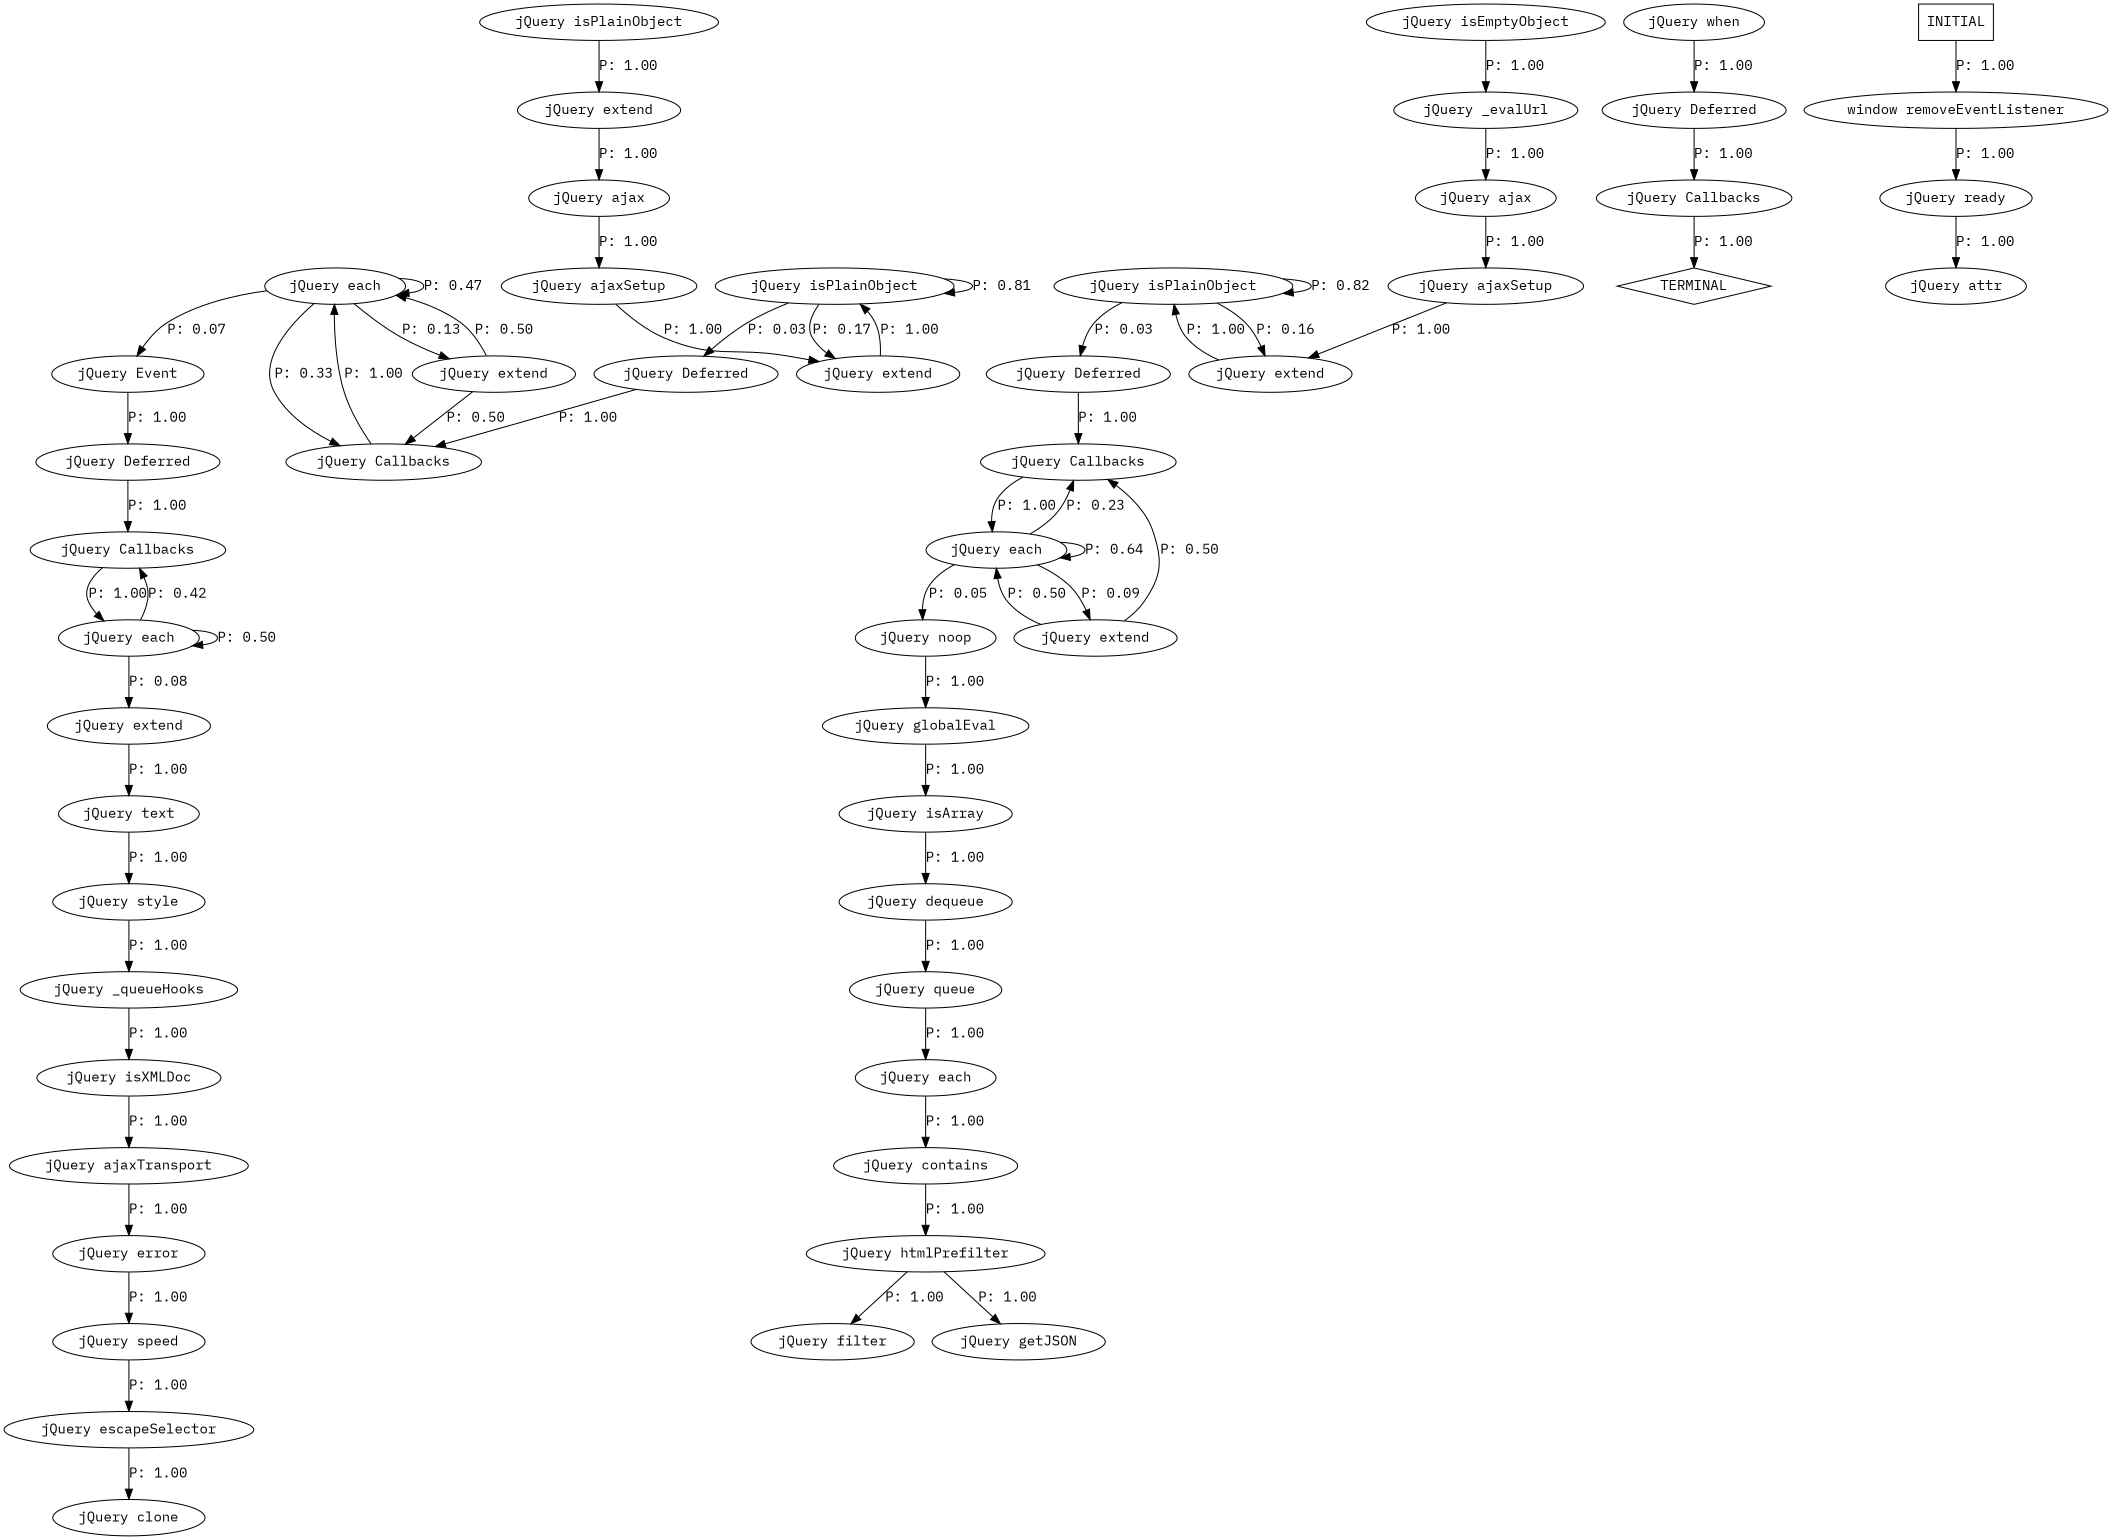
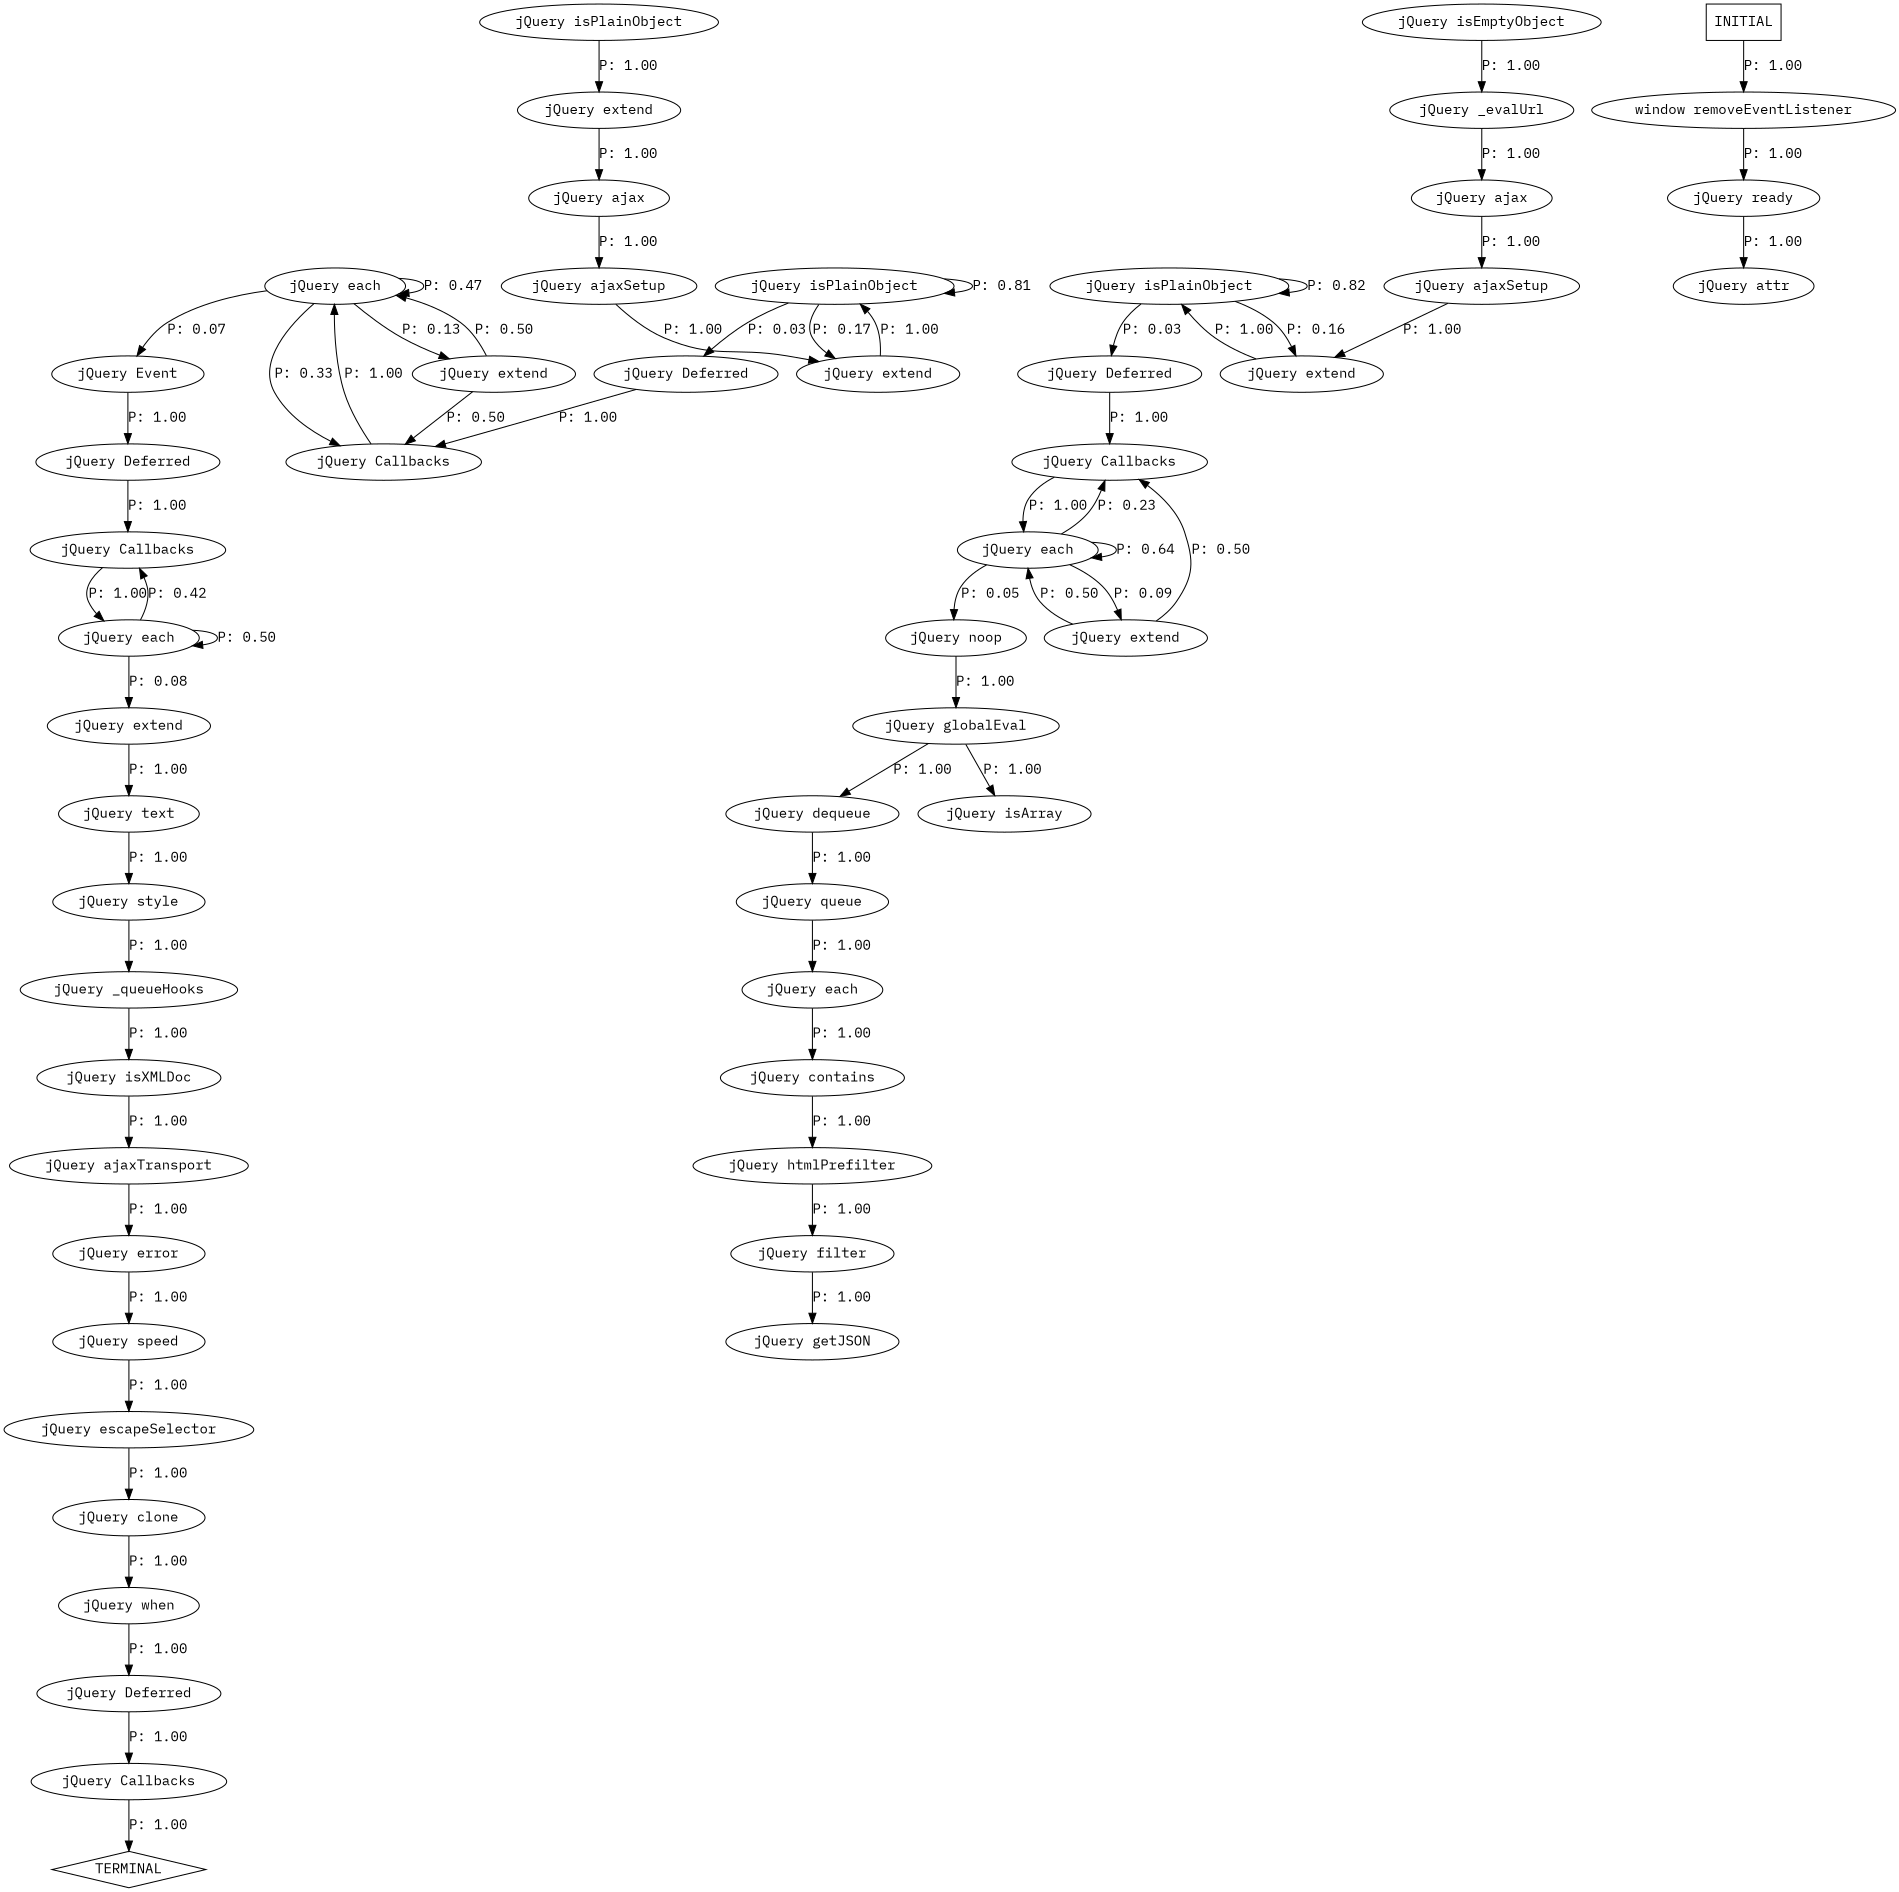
(926, 853) -> (889, 767)
(968, 1294) -> (812, 1293)
none -> (129, 1557)
